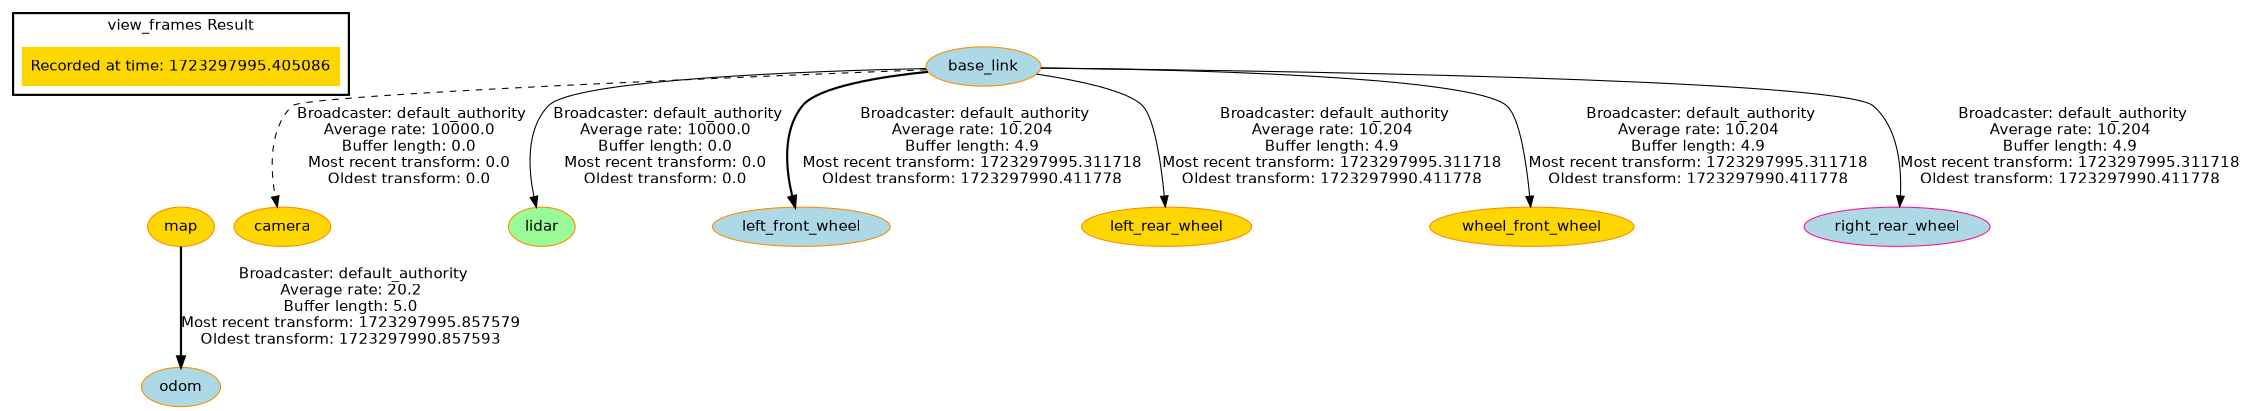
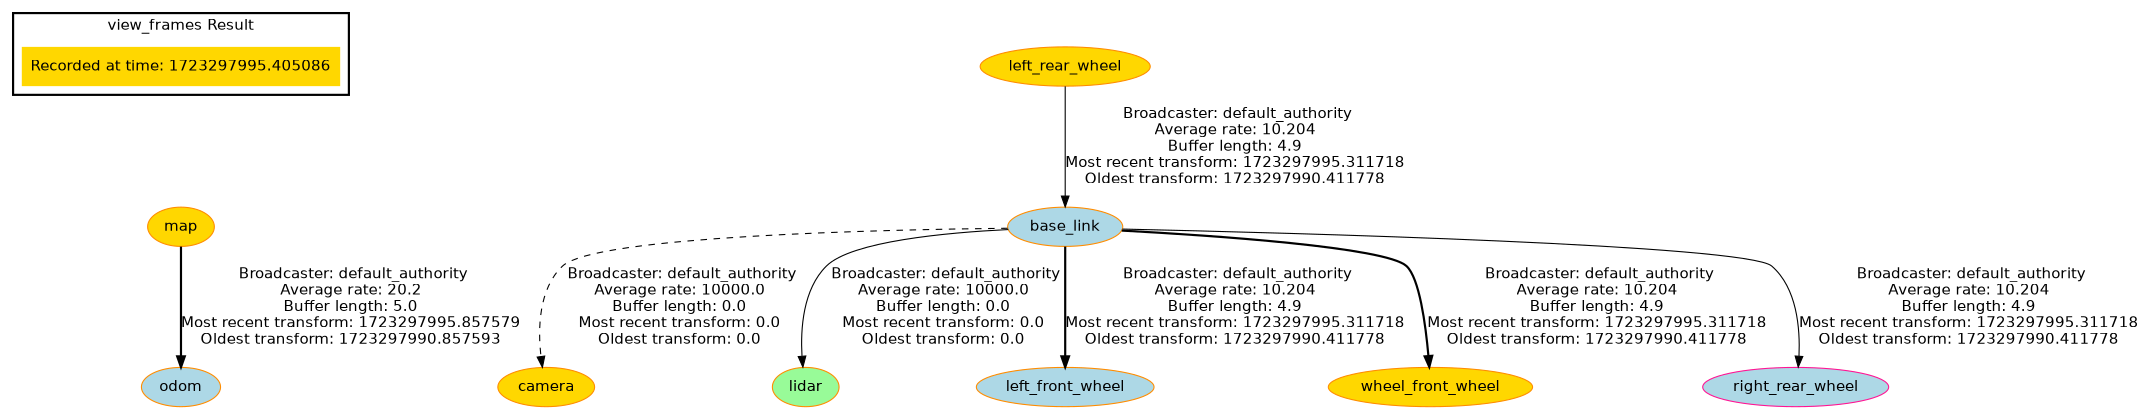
(1379, 81) -> (1312, 246)
(1135, 100) -> (1065, 141)
